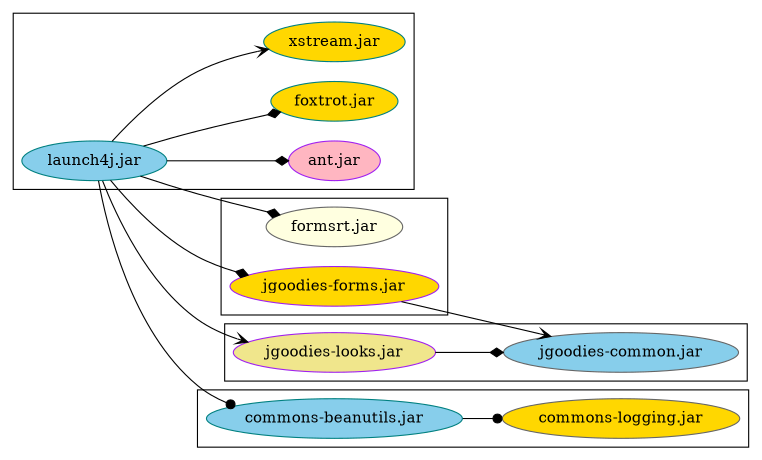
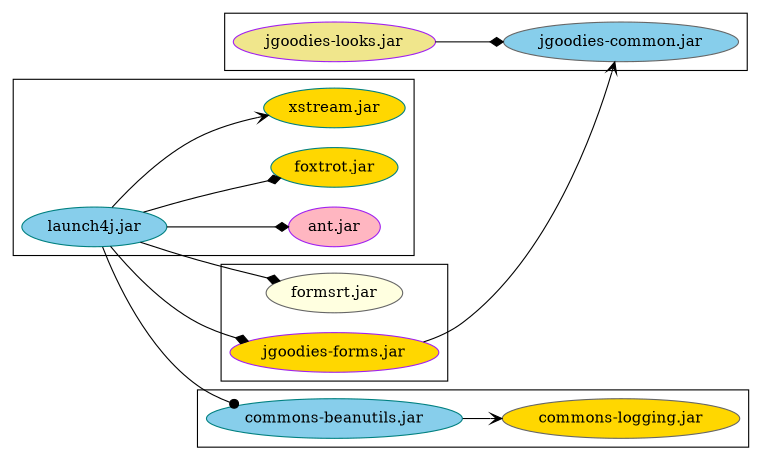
(153, 275) -> none
(478, 419) -> (477, 419)
